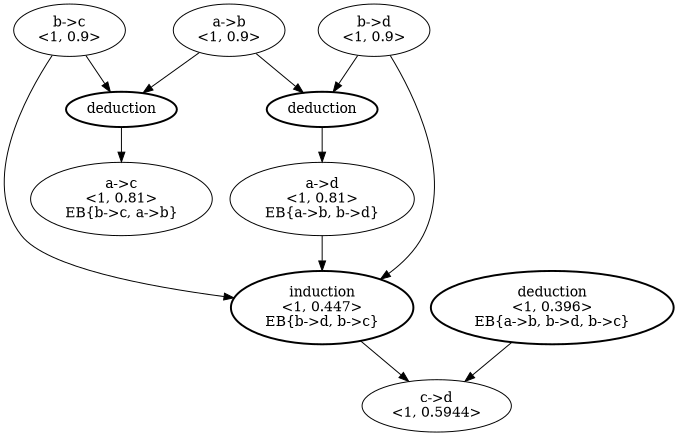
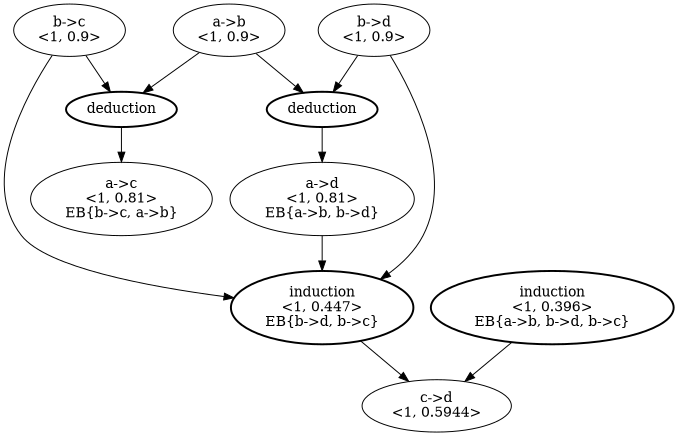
(552, 308) -> (552, 308)
